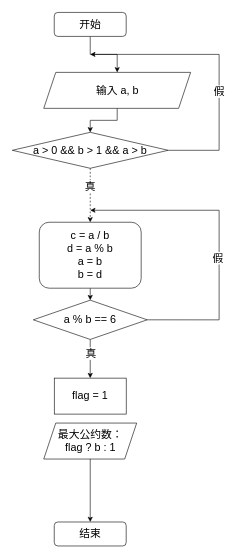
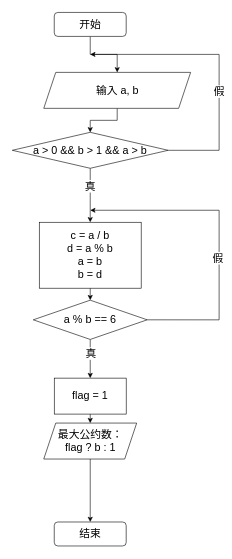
(90, 205) -> (90, 205)
(90, 255) -> (90, 255)
none -> (90, 417)
